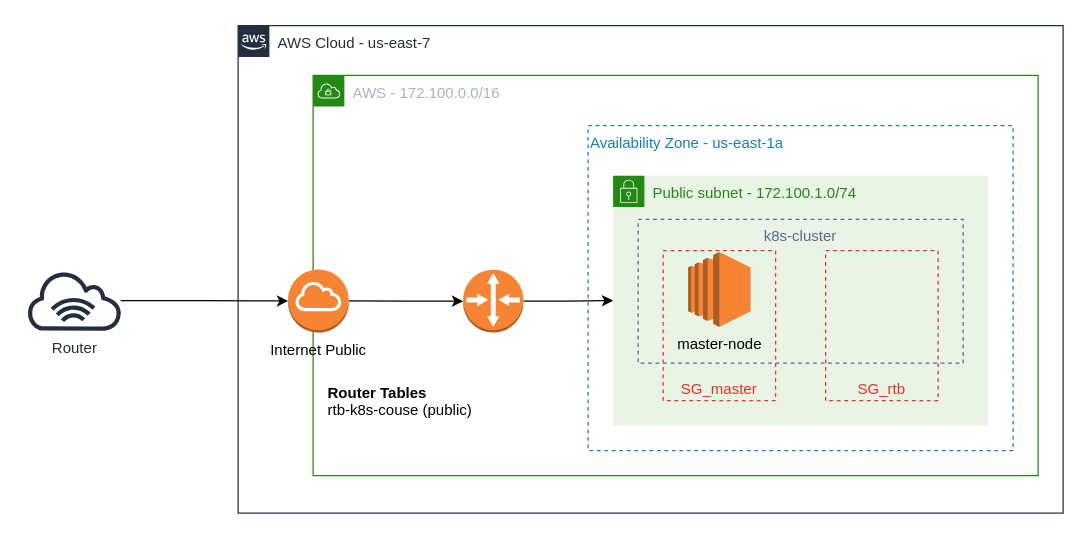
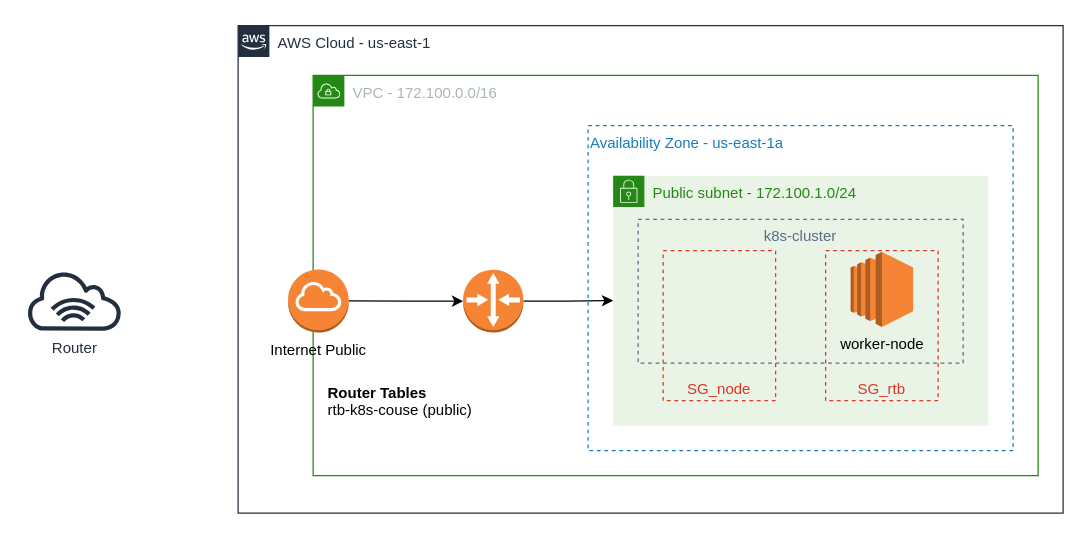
(359, 43) -> (359, 43)
(427, 93) -> (427, 93)
(764, 193) -> (764, 193)
(719, 289) -> none
none -> (882, 289)
(200, 301) -> none
(719, 389) -> (719, 389)
